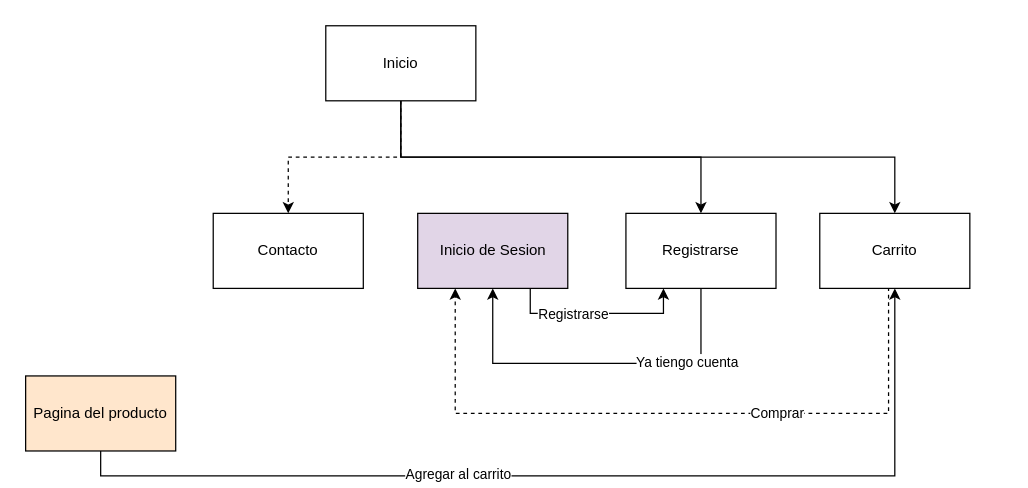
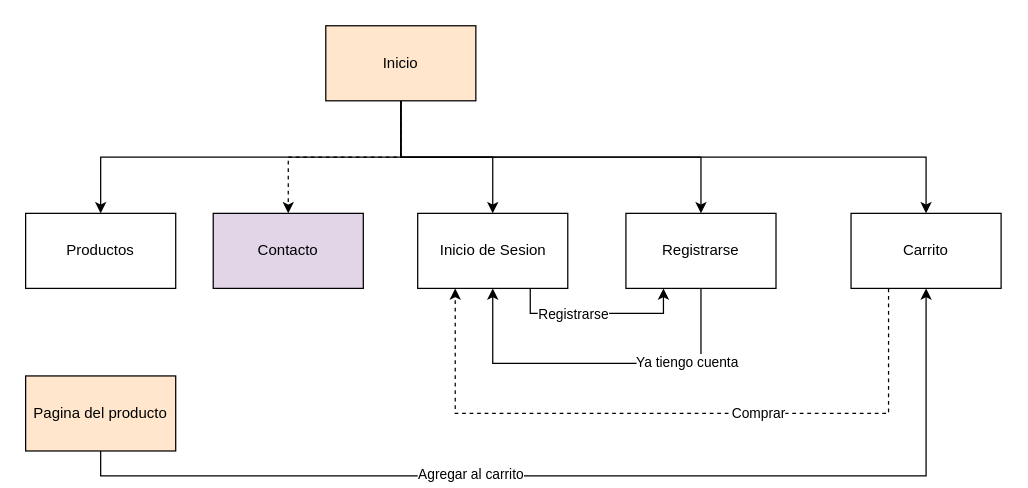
(401, 63) -> (401, 63)
none -> (170, 157)
none -> (493, 182)
none -> (101, 251)
(288, 251) -> (288, 251)
(493, 251) -> (493, 251)
(894, 251) -> (926, 251)
